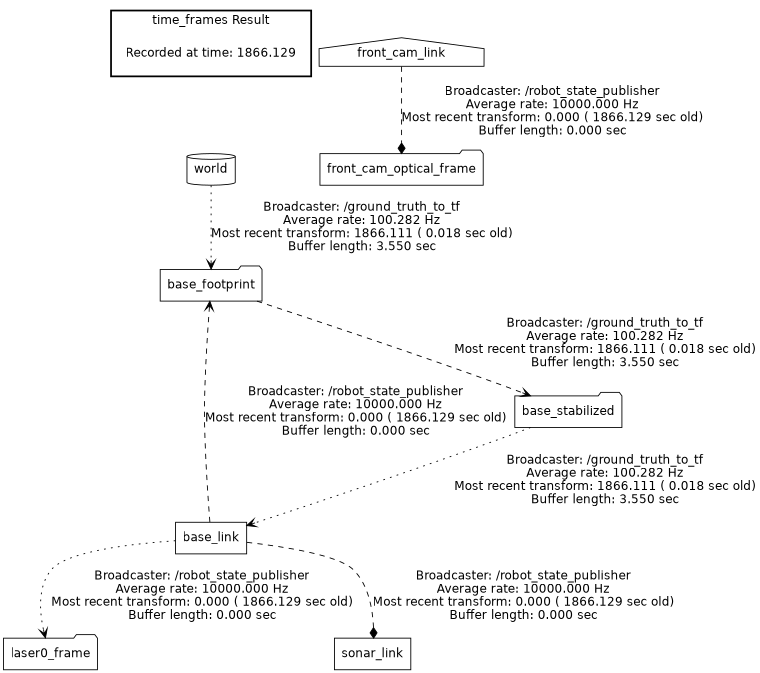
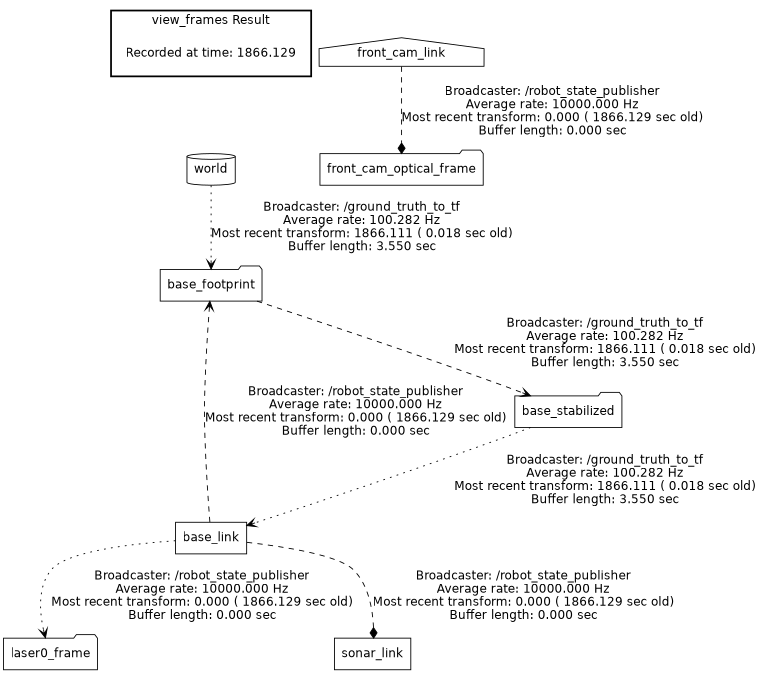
(211, 21) -> (211, 21)
